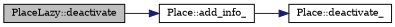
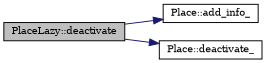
(267, 13) -> (137, 41)
